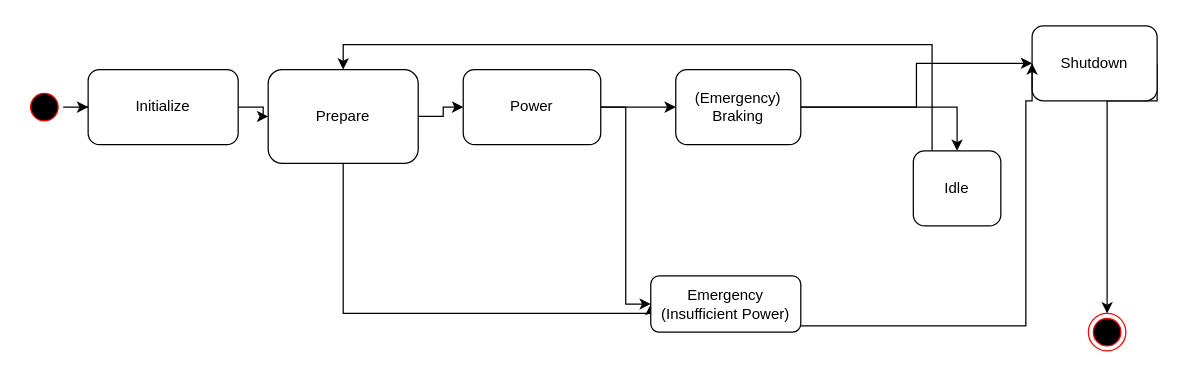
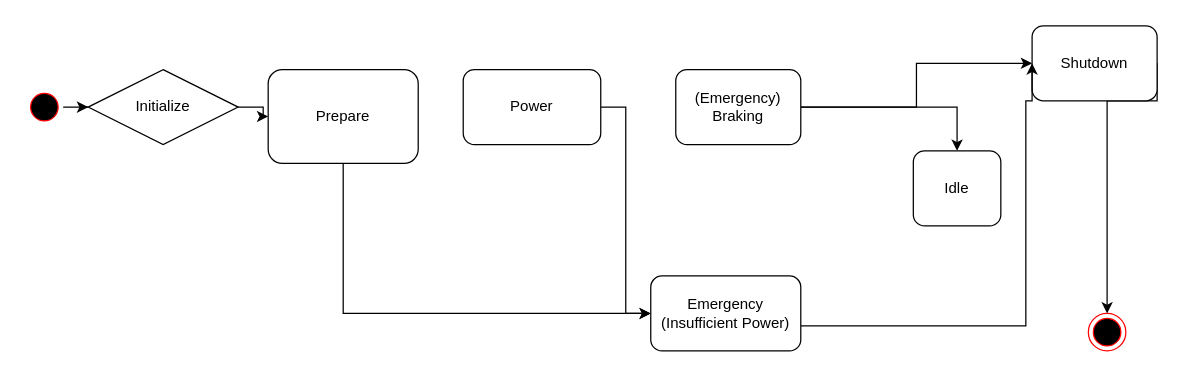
(683, 44) -> none
(163, 107) -> (163, 107)
(648, 107) -> none
(441, 116) -> none
(726, 304) -> (726, 313)
